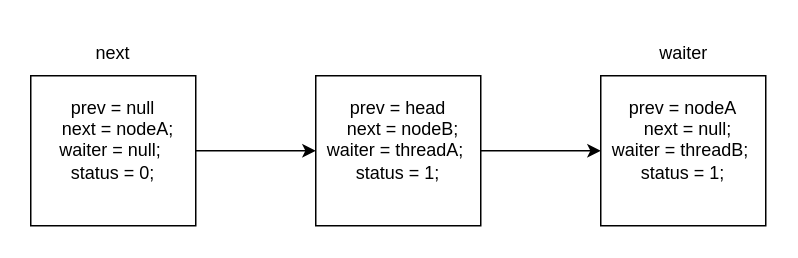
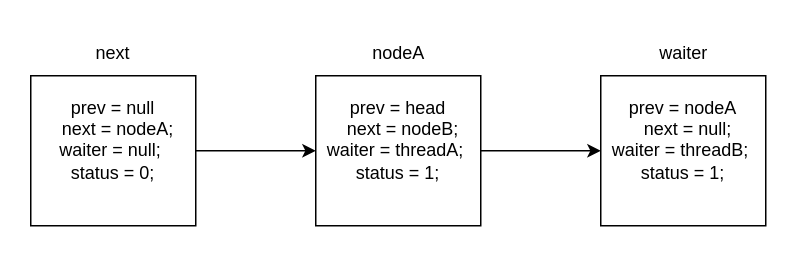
none -> (398, 53)
